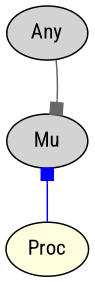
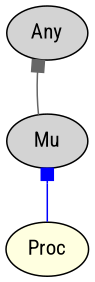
(57, 80) -> (37, 95)
